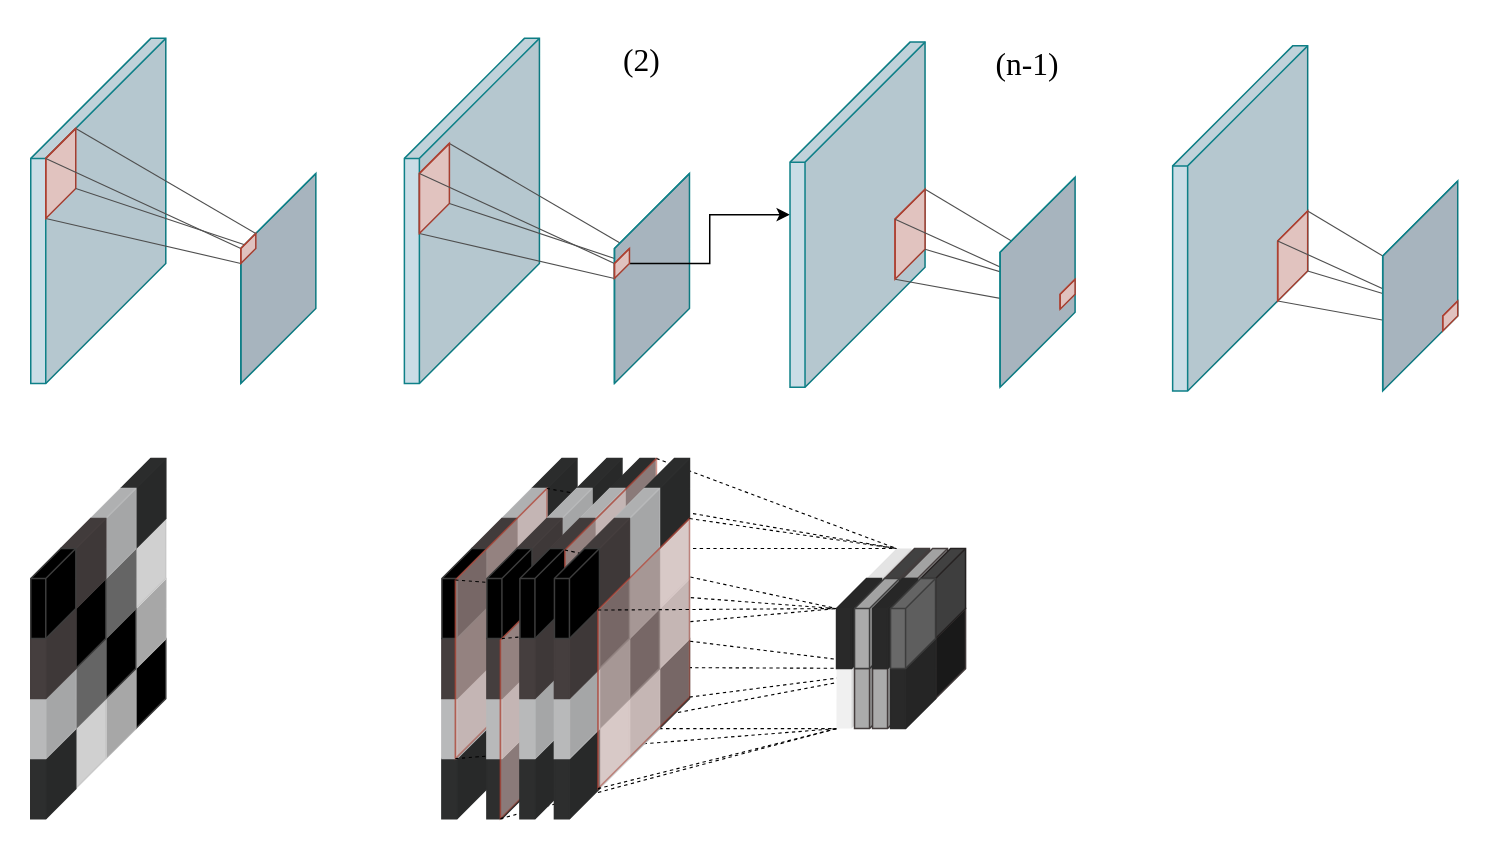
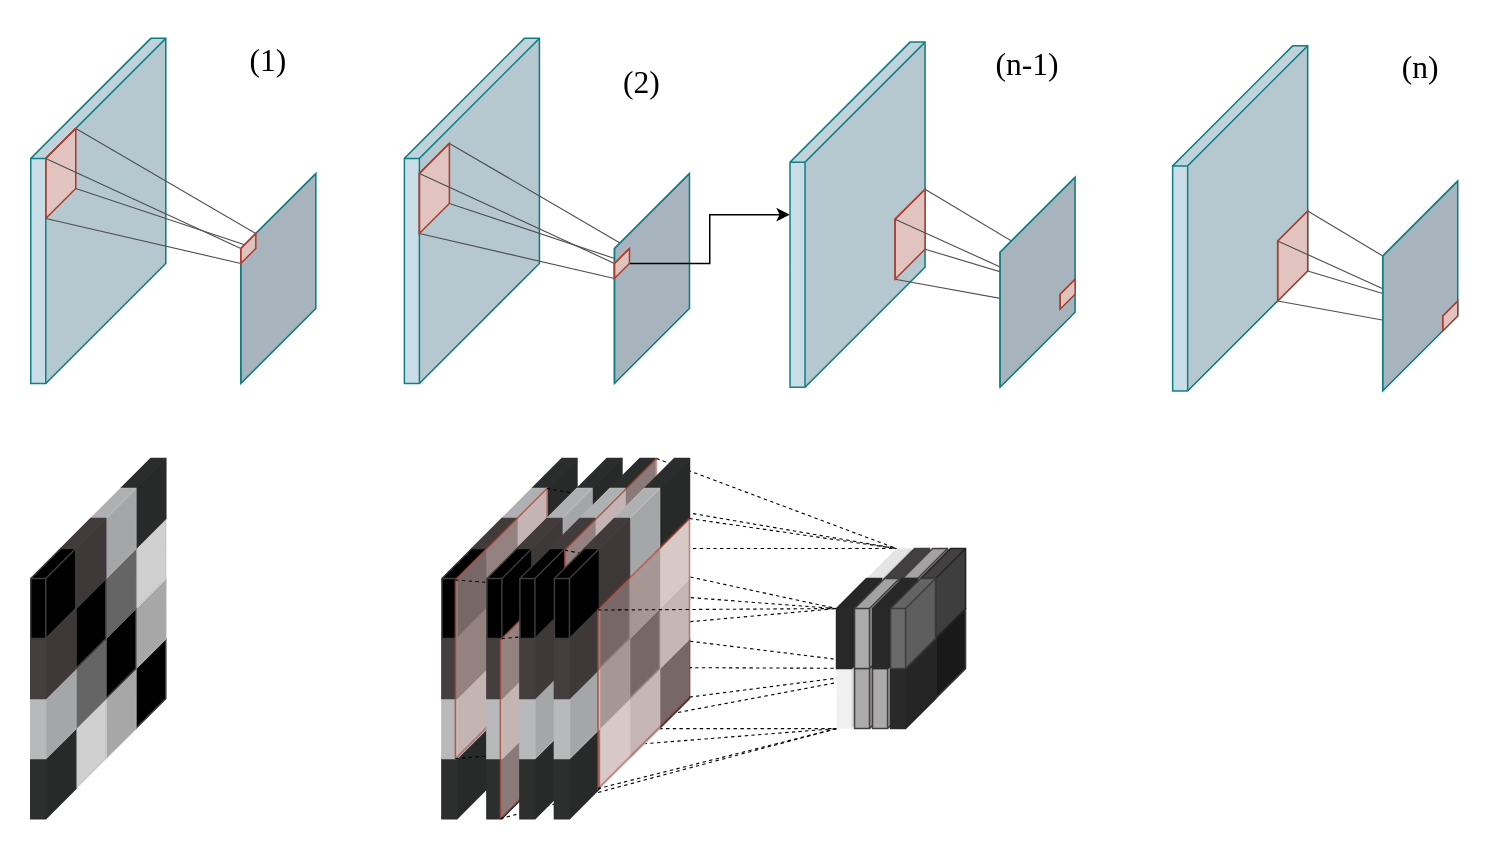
none -> (268, 61)
(641, 61) -> (641, 83)
none -> (1420, 68)
